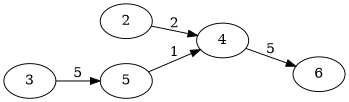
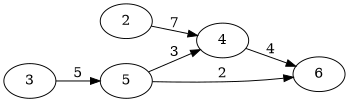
(174, 24) -> (174, 24)
(271, 50) -> (271, 50)
(174, 53) -> (174, 53)
none -> (218, 82)
